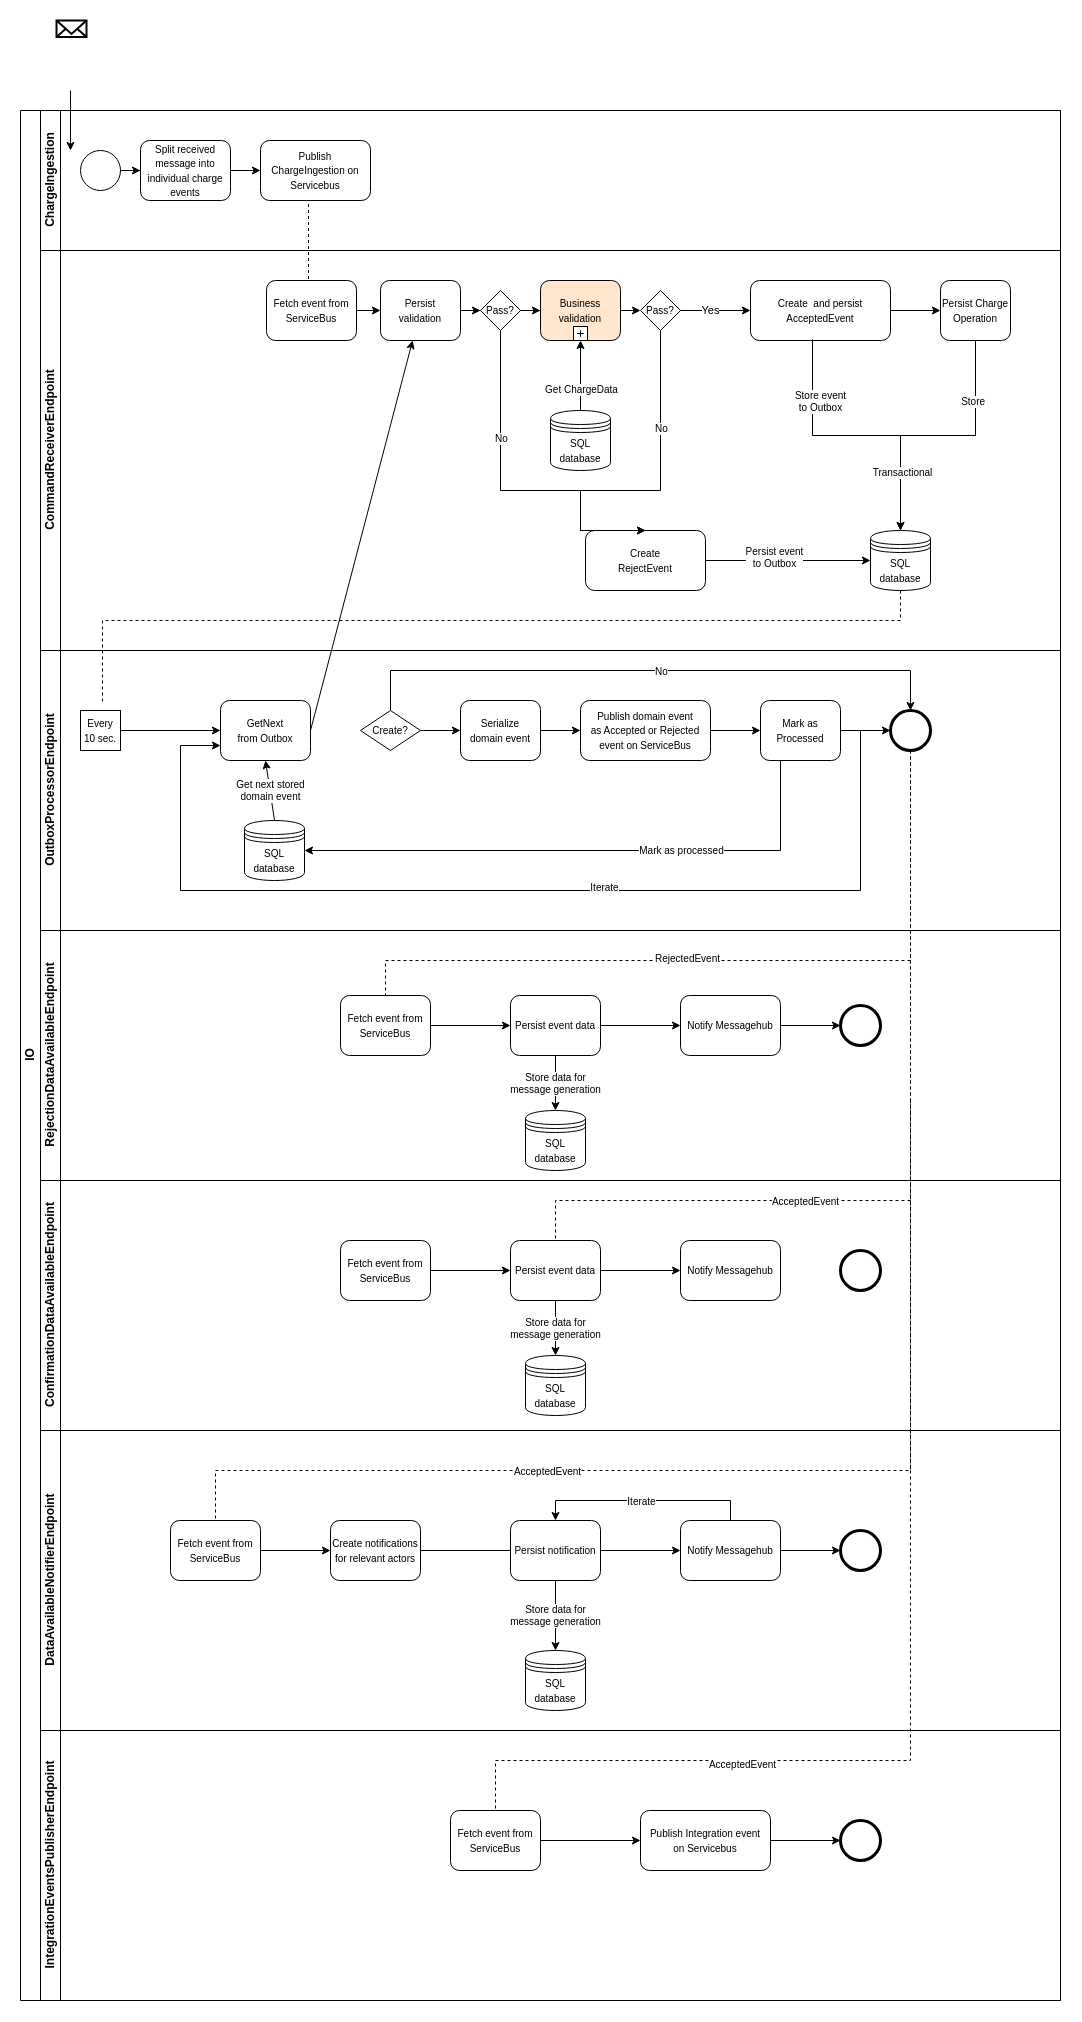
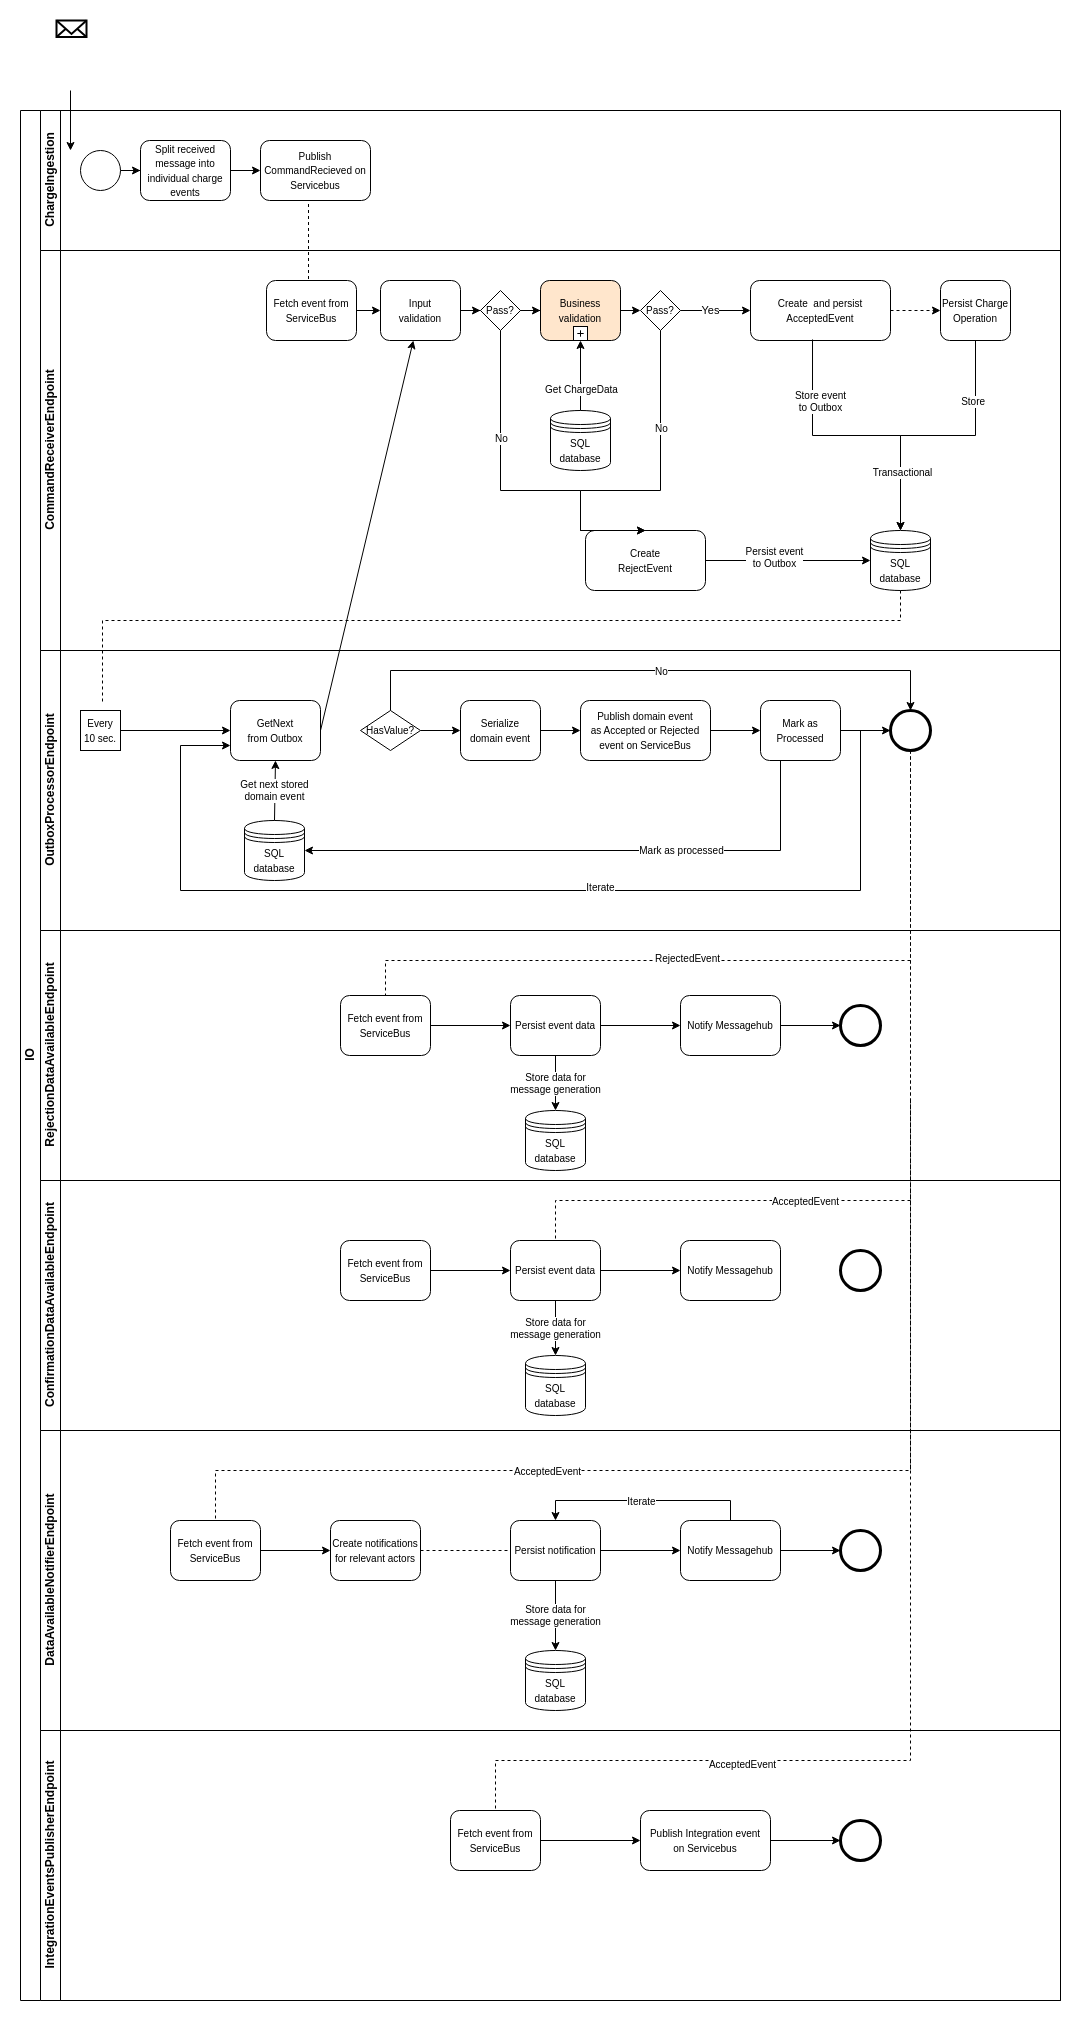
(316, 171) -> (316, 171)
(421, 311) -> (421, 311)
(913, 311) -> (913, 311)
(266, 731) -> (276, 731)
(391, 731) -> (391, 731)
(466, 1551) -> (466, 1551)
